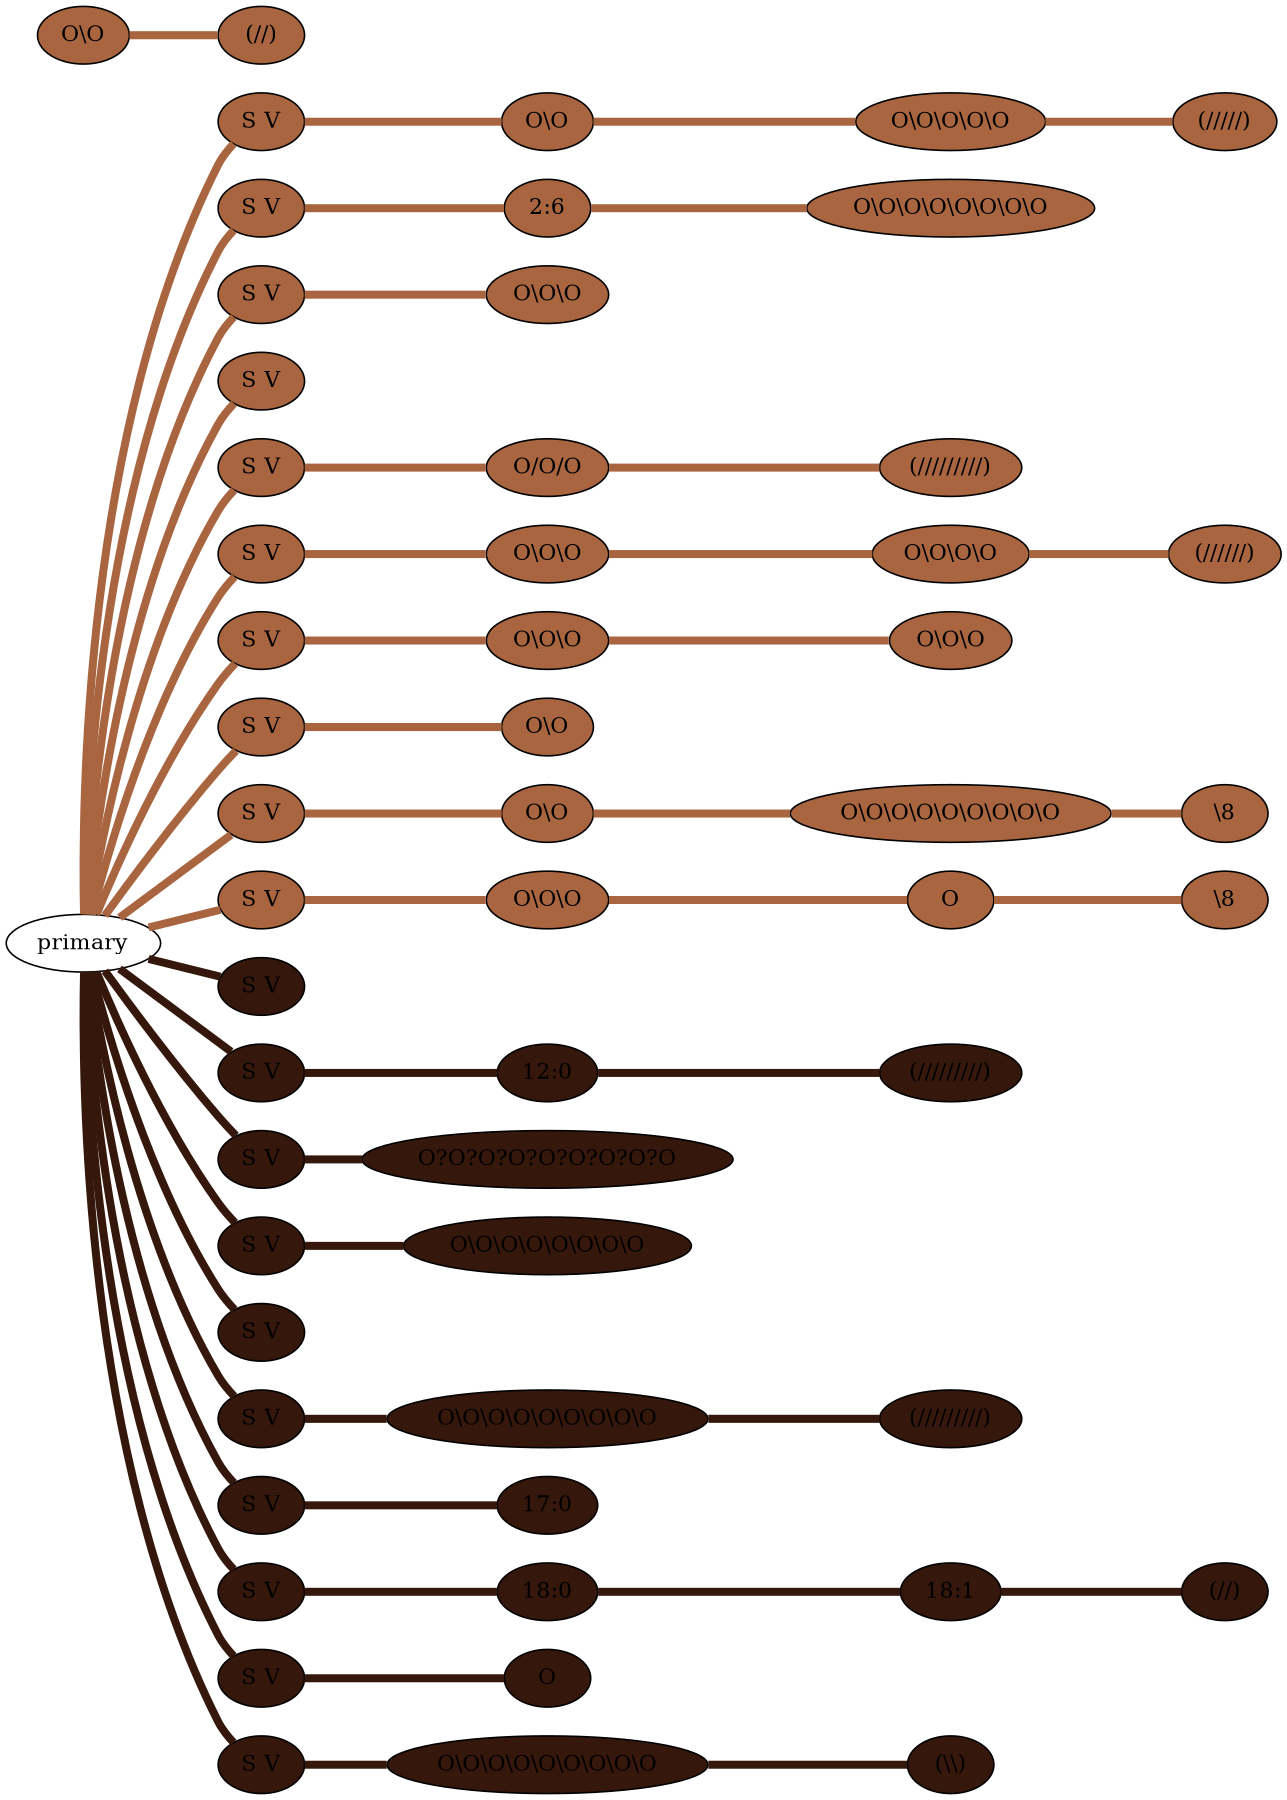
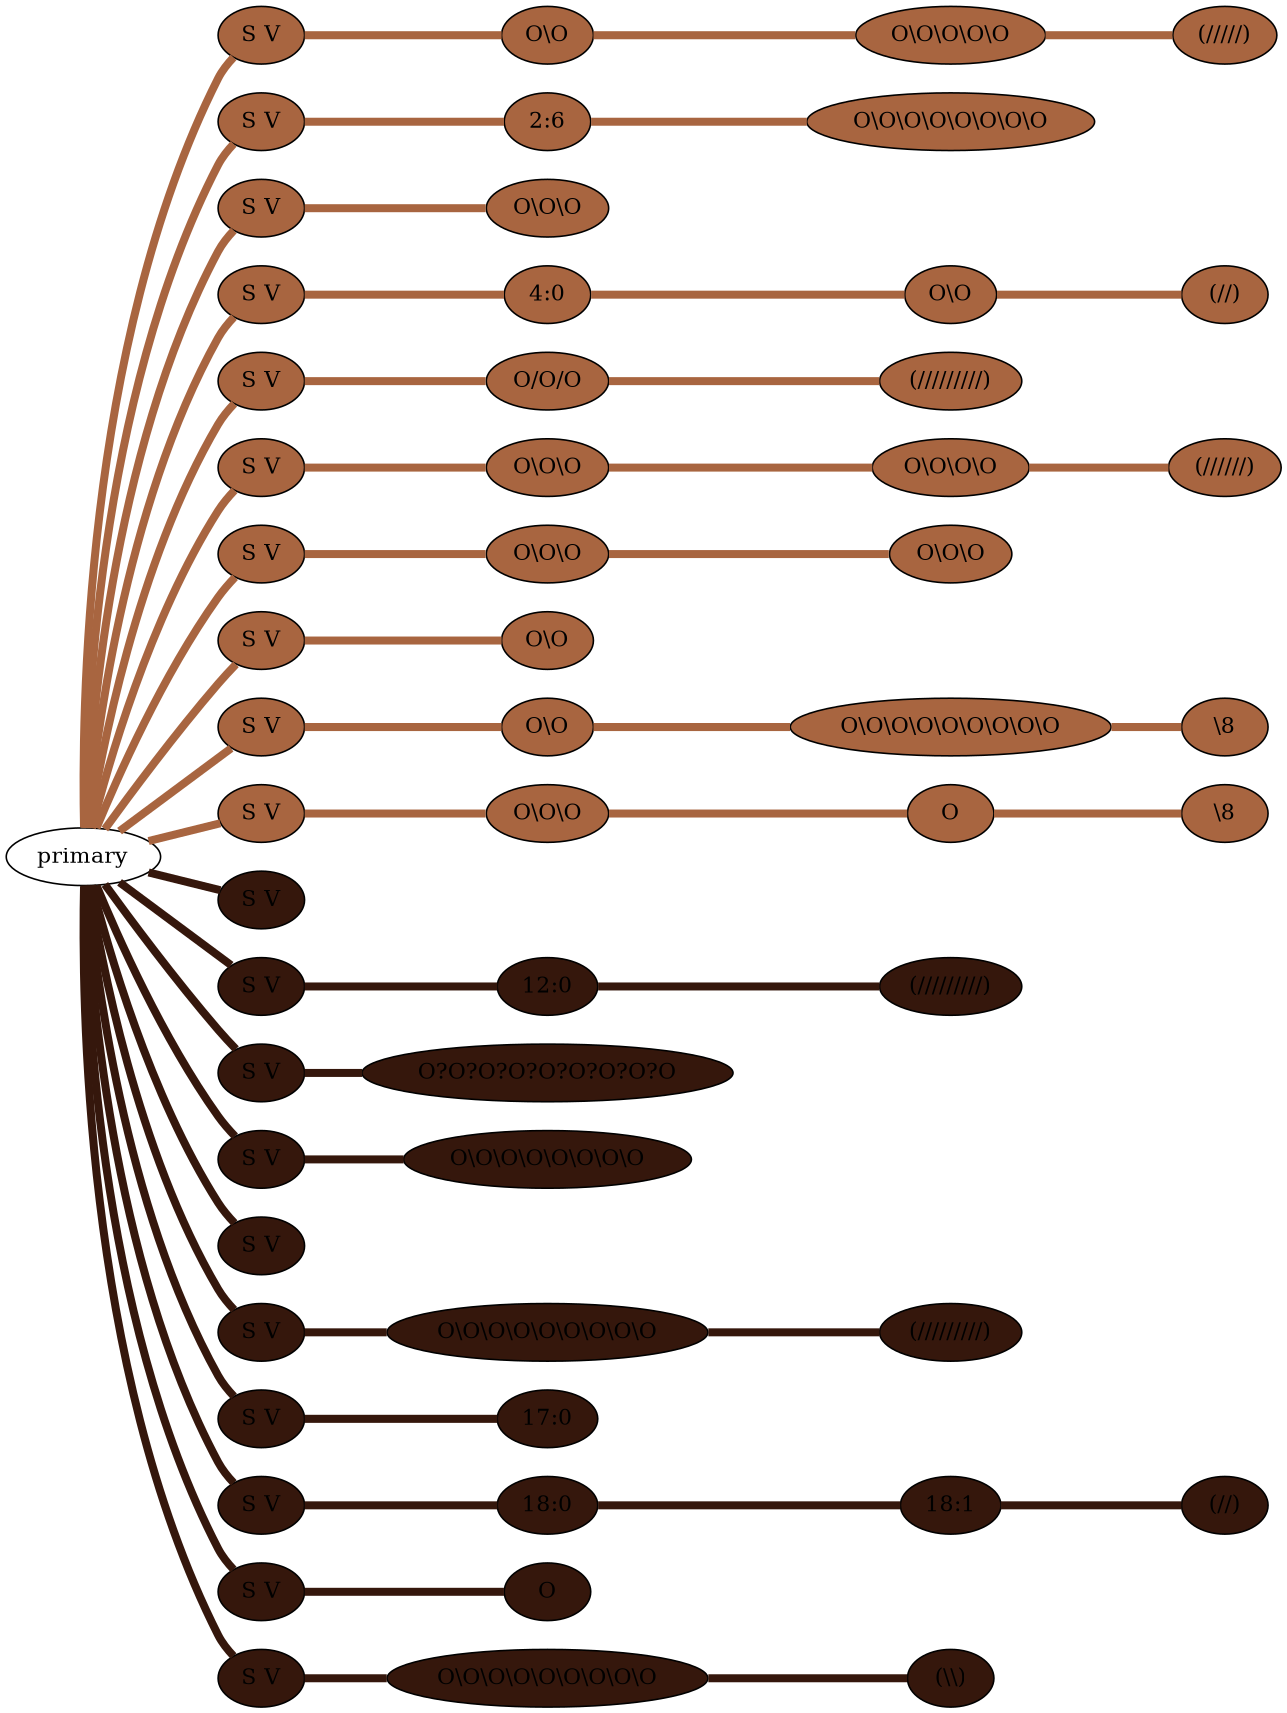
none -> (547, 295)
